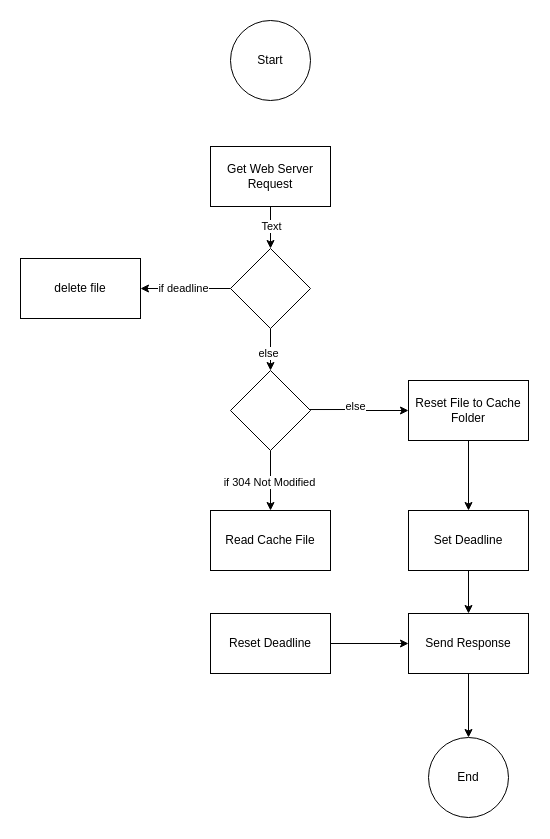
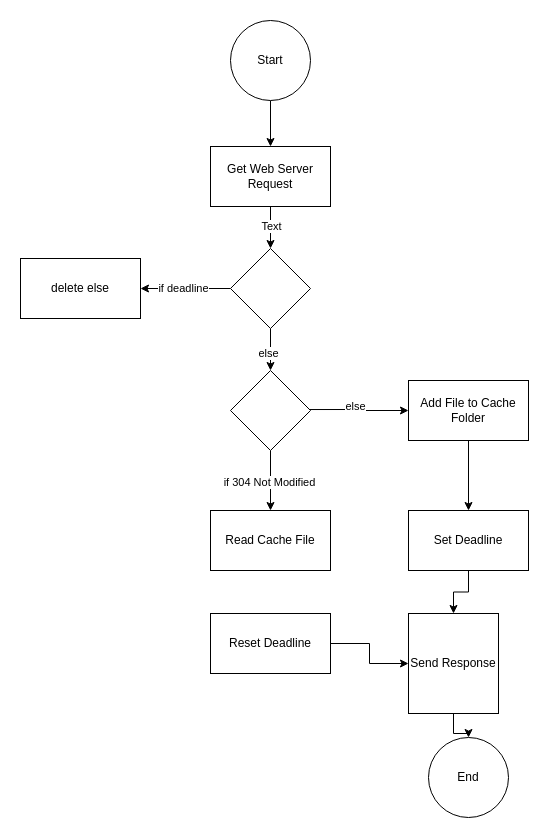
none -> (271, 120)
(81, 289) -> (81, 289)
(469, 411) -> (469, 411)
(469, 644) -> (454, 664)
